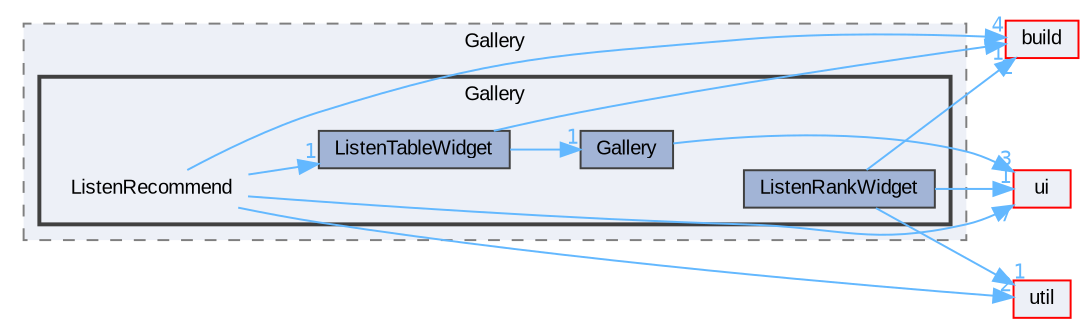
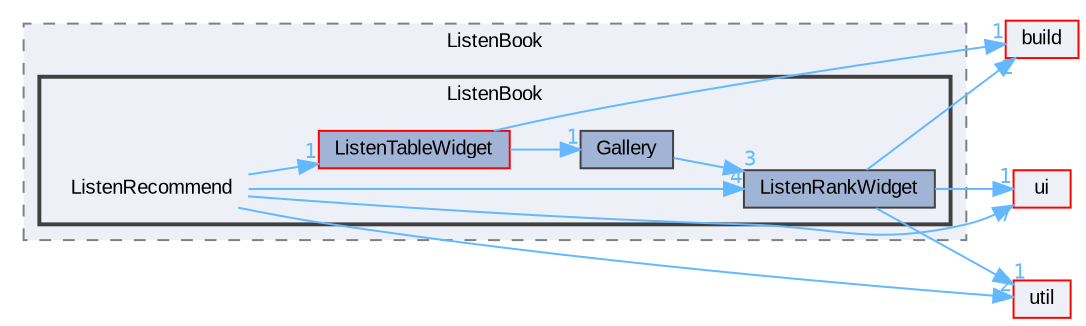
(495, 42) -> (495, 42)
(577, 54) -> (486, 189)
(836, 136) -> (699, 163)
(414, 150) -> (414, 150)
